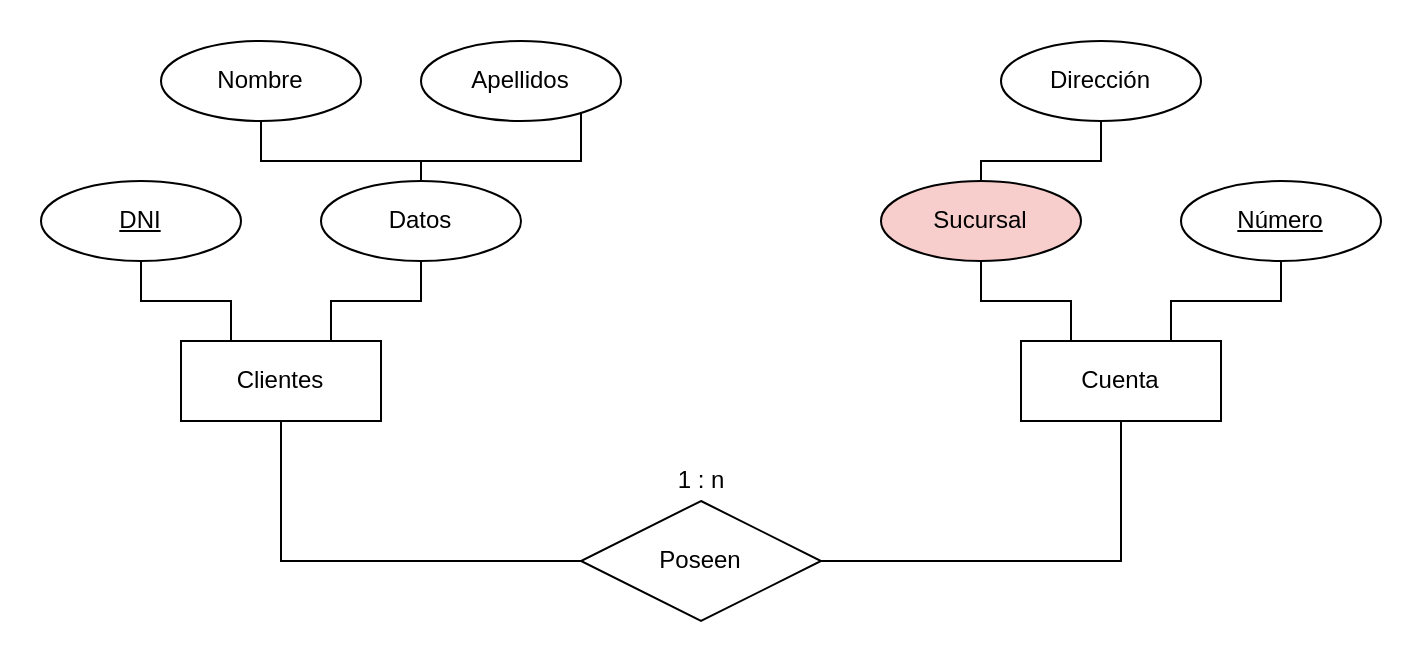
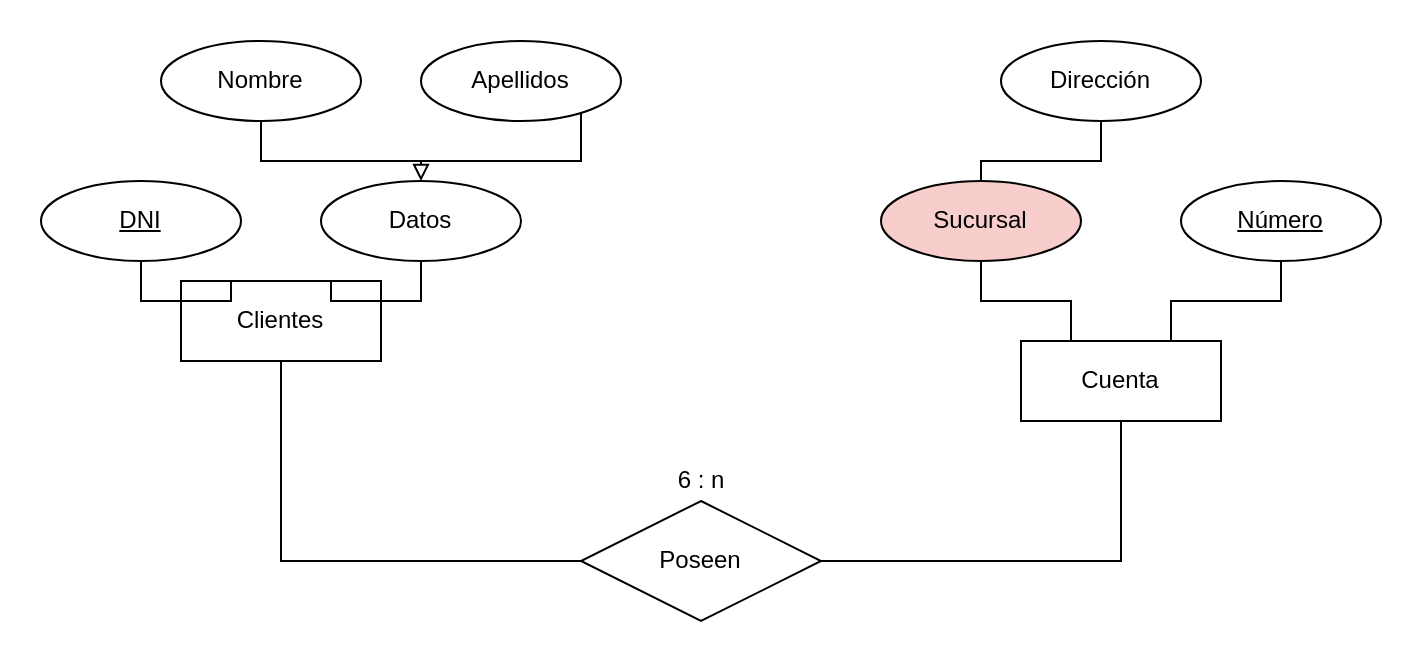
(421, 171) -> (421, 164)
(281, 381) -> (281, 321)
(702, 481) -> (702, 481)
